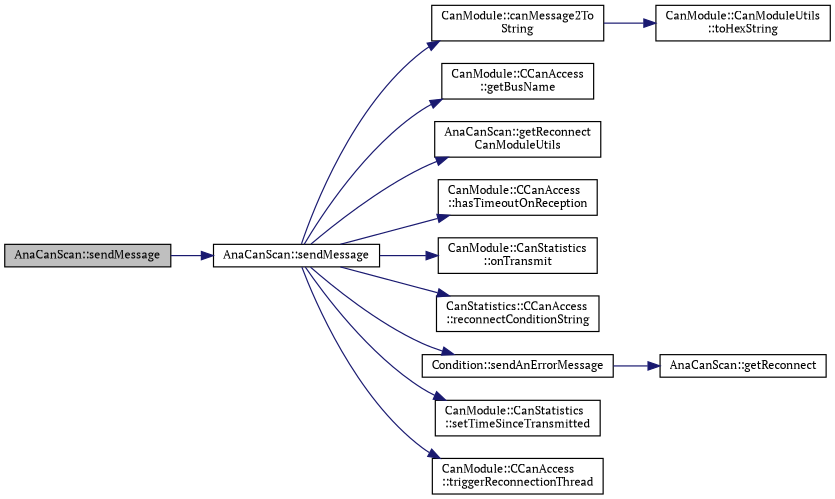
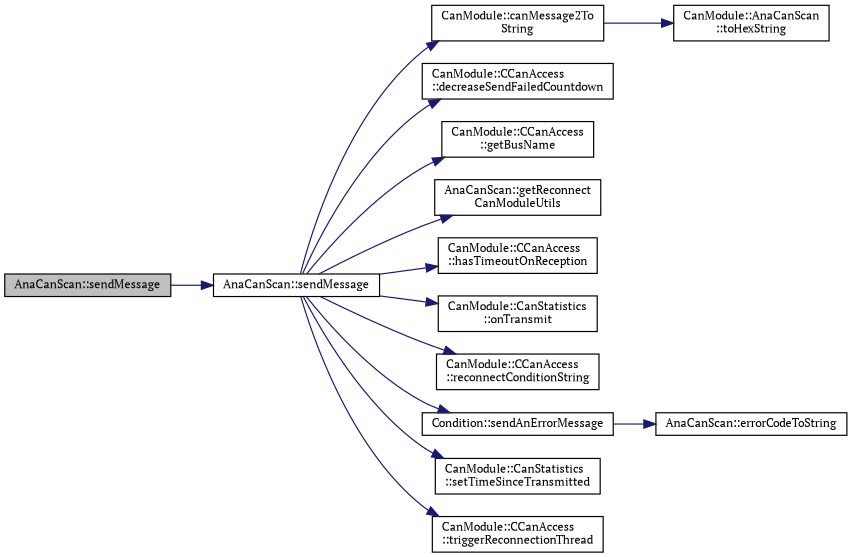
(743, 23) -> (751, 23)
none -> (518, 81)
(518, 314) -> (518, 372)
(743, 366) -> (751, 424)
